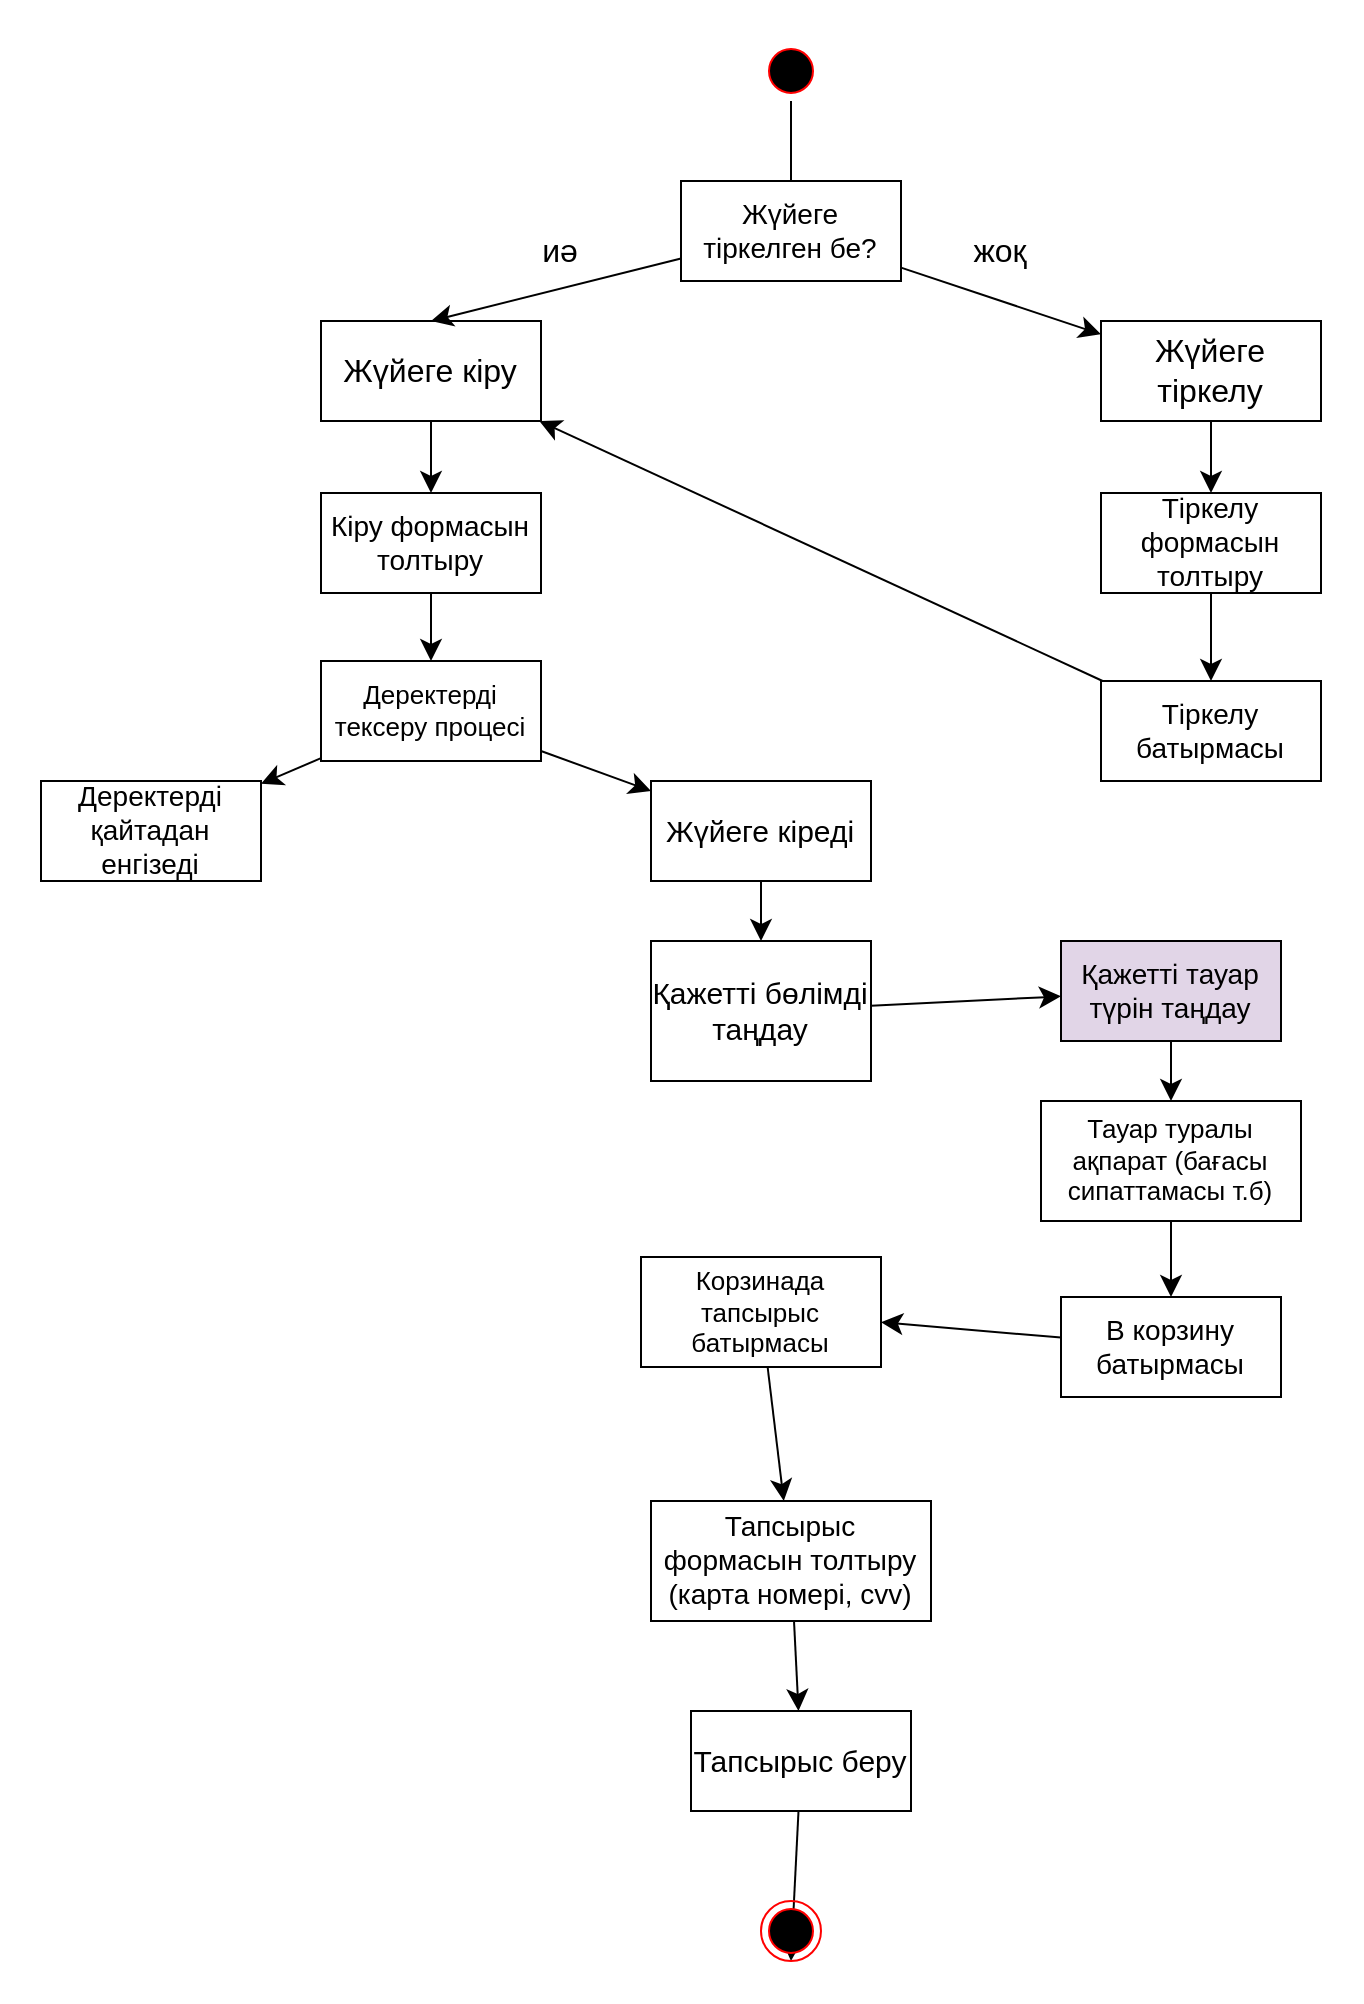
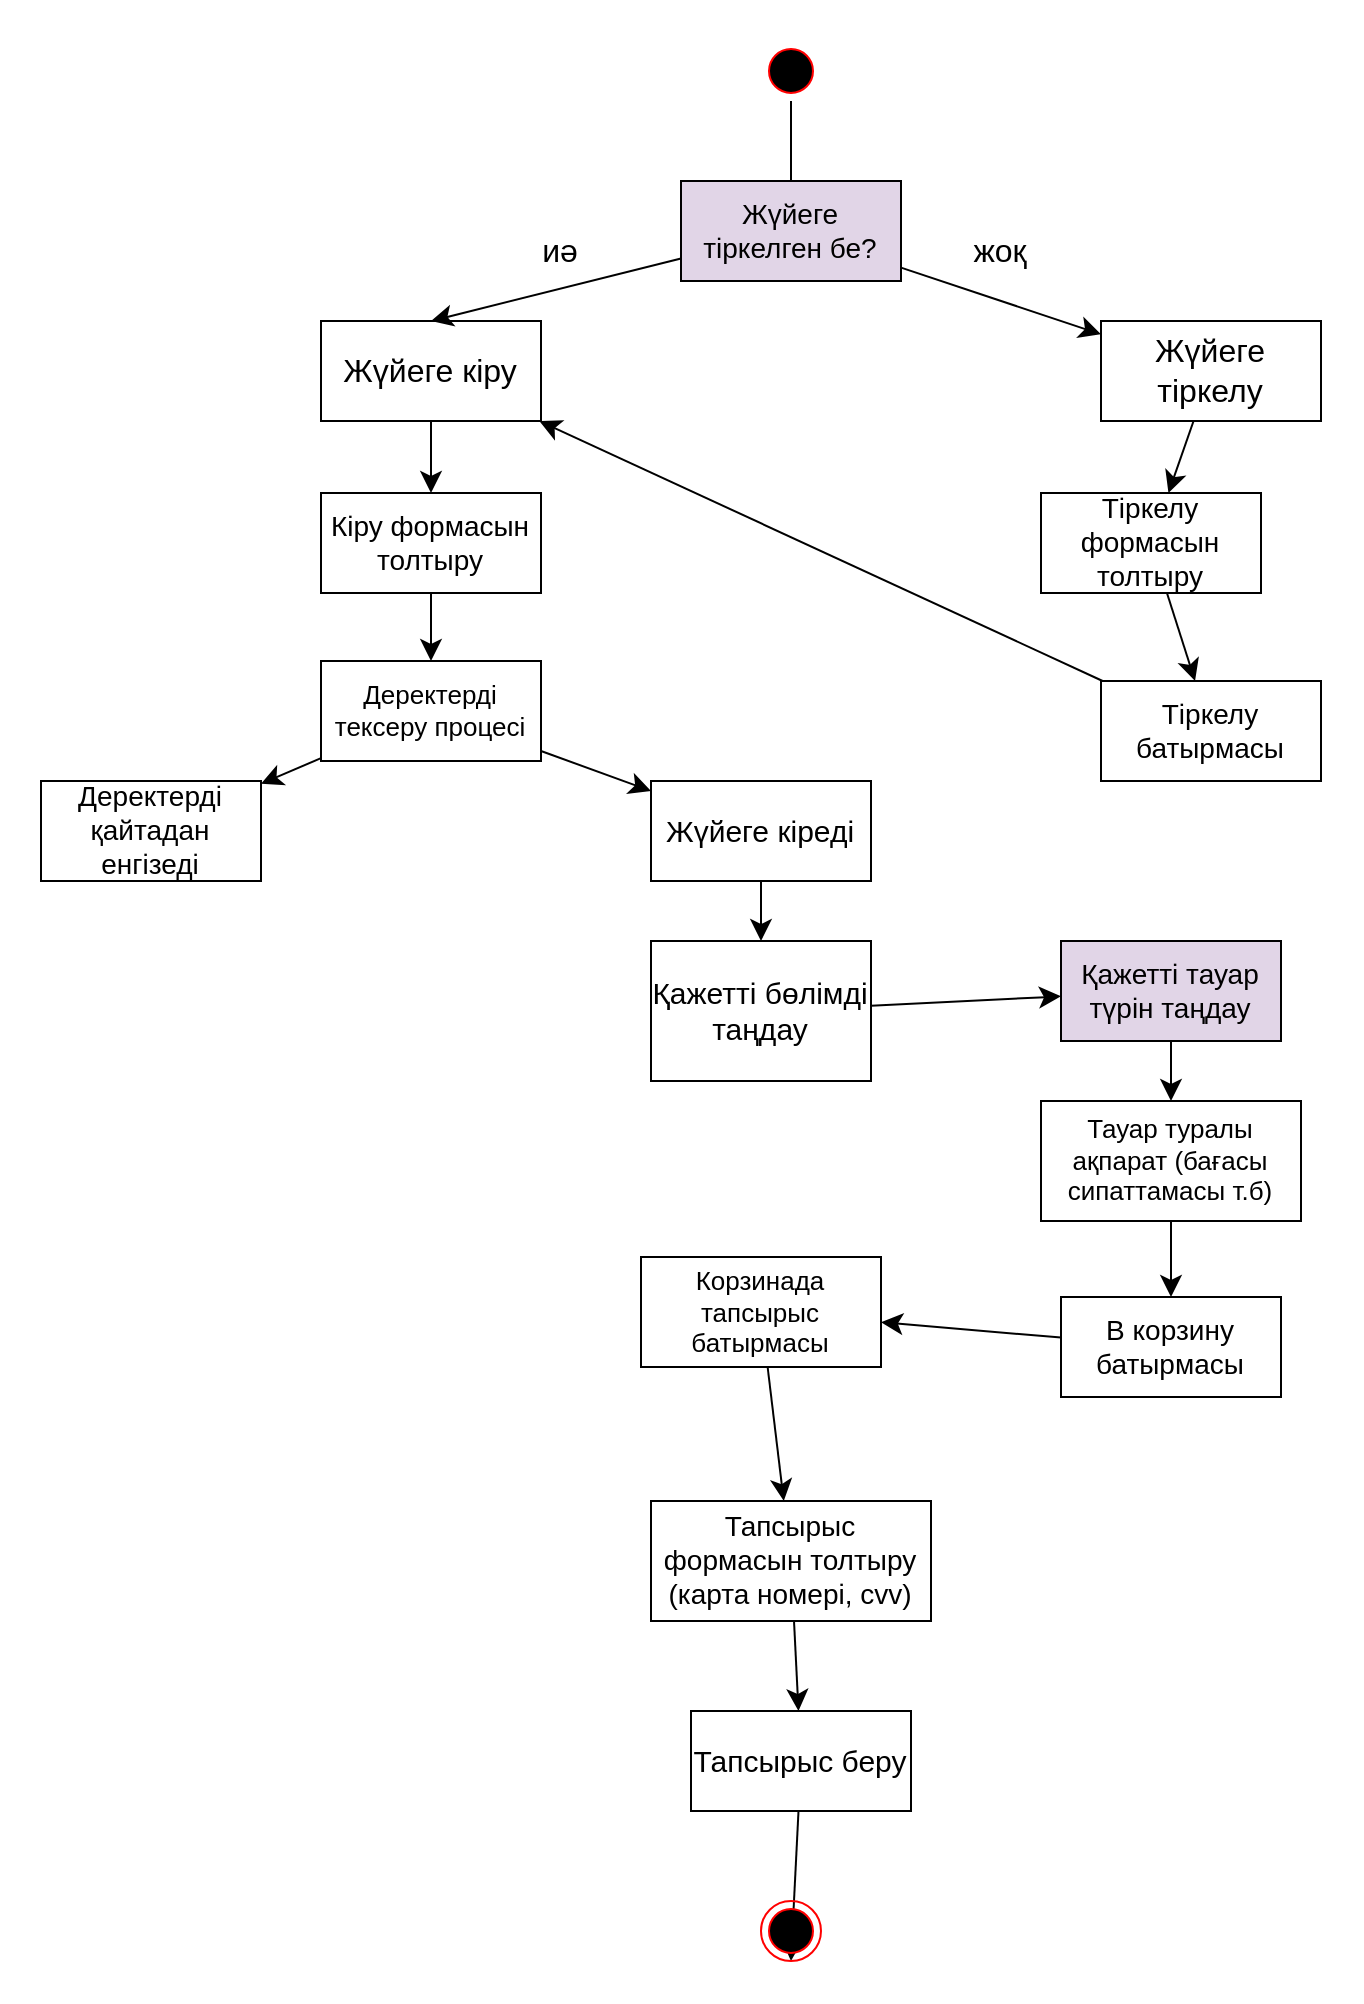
(791, 231) -> (791, 231)
(1211, 543) -> (1151, 543)
